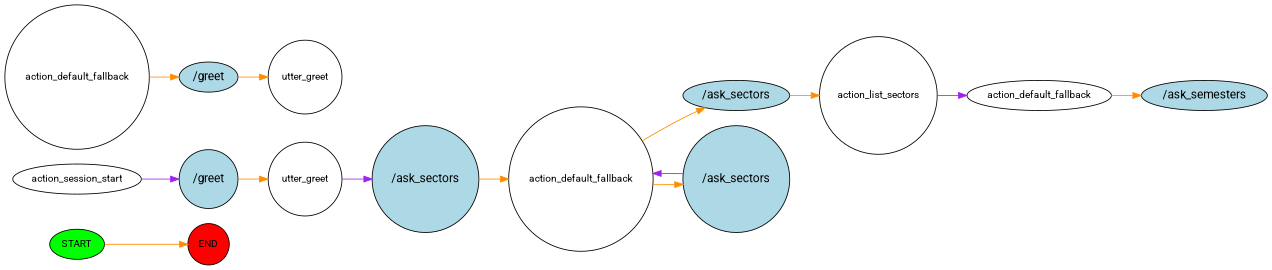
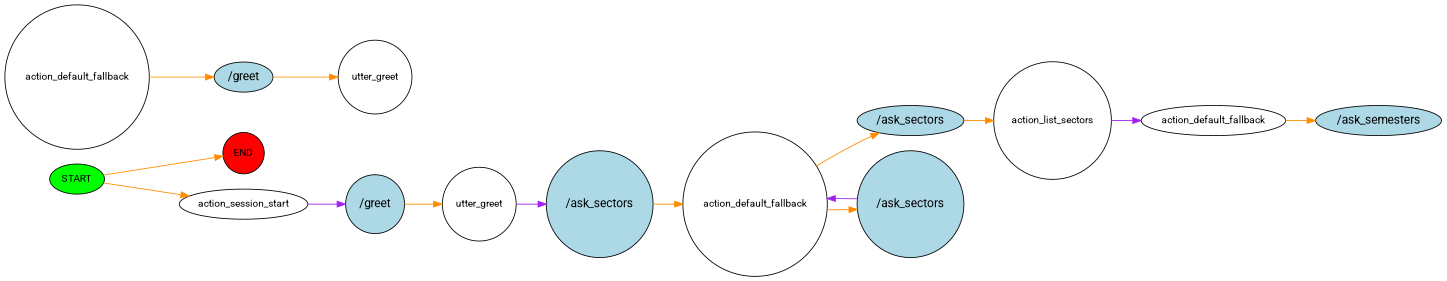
none -> (142, 189)
